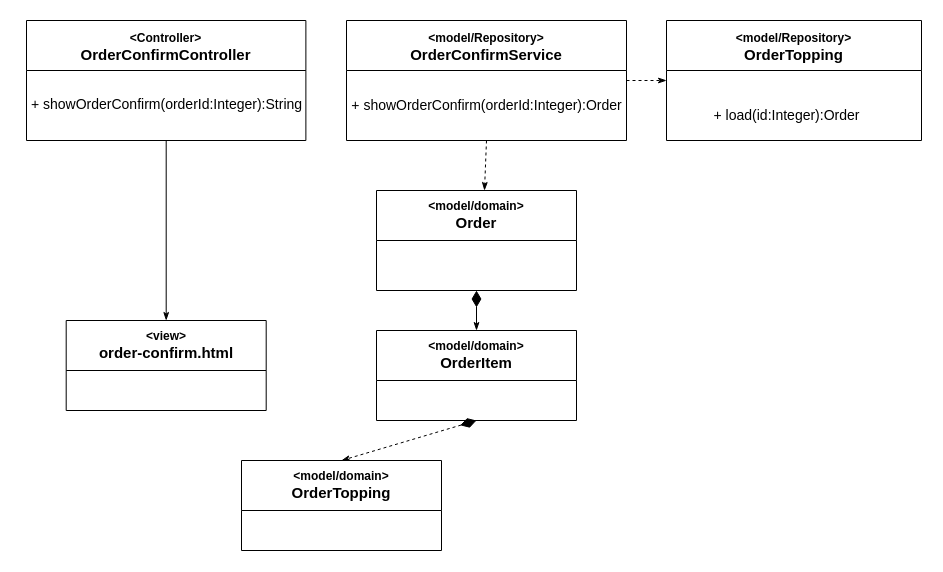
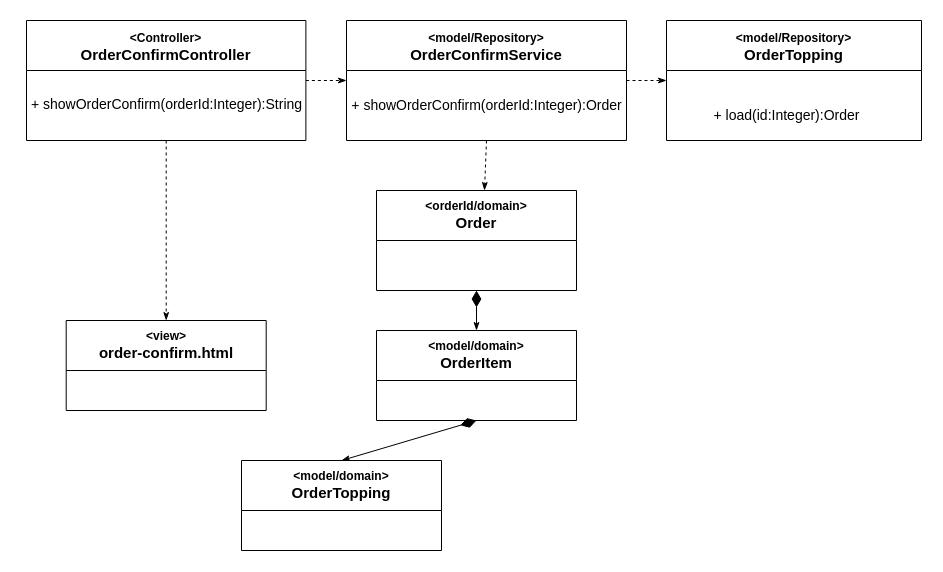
none -> (323, 81)
(477, 216) -> (477, 216)
(166, 228) -> (166, 228)
(403, 442) -> (403, 442)
